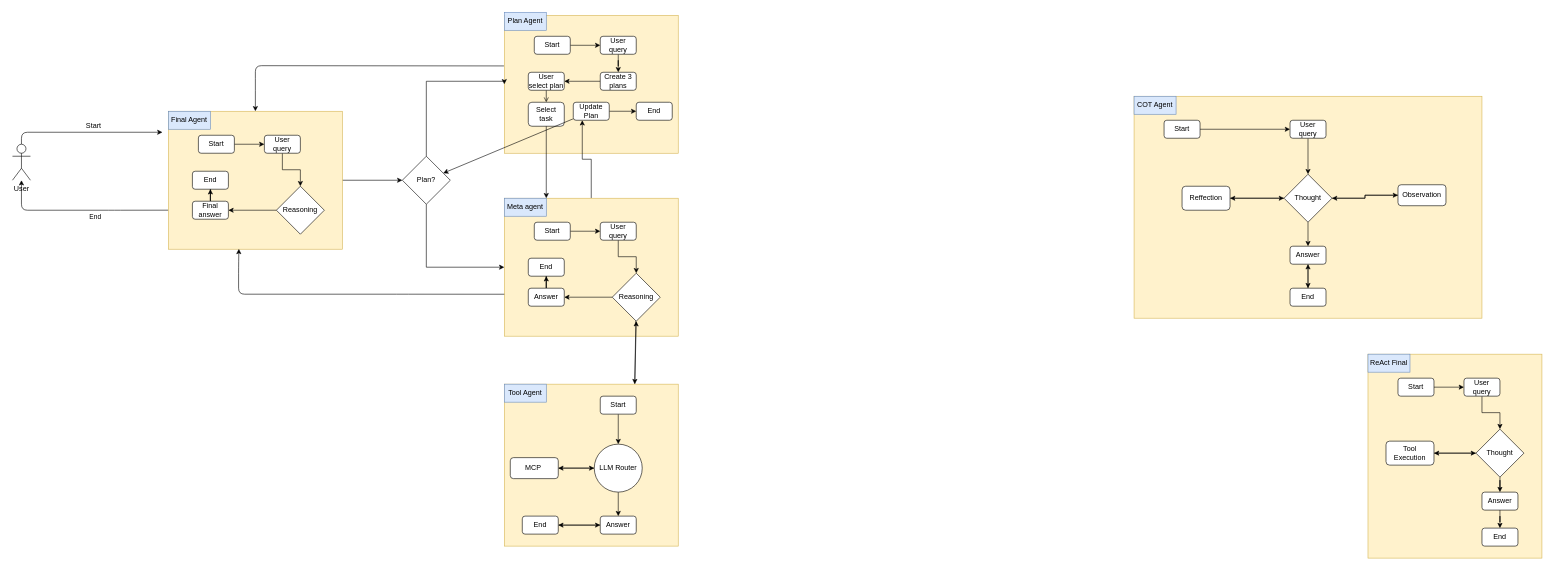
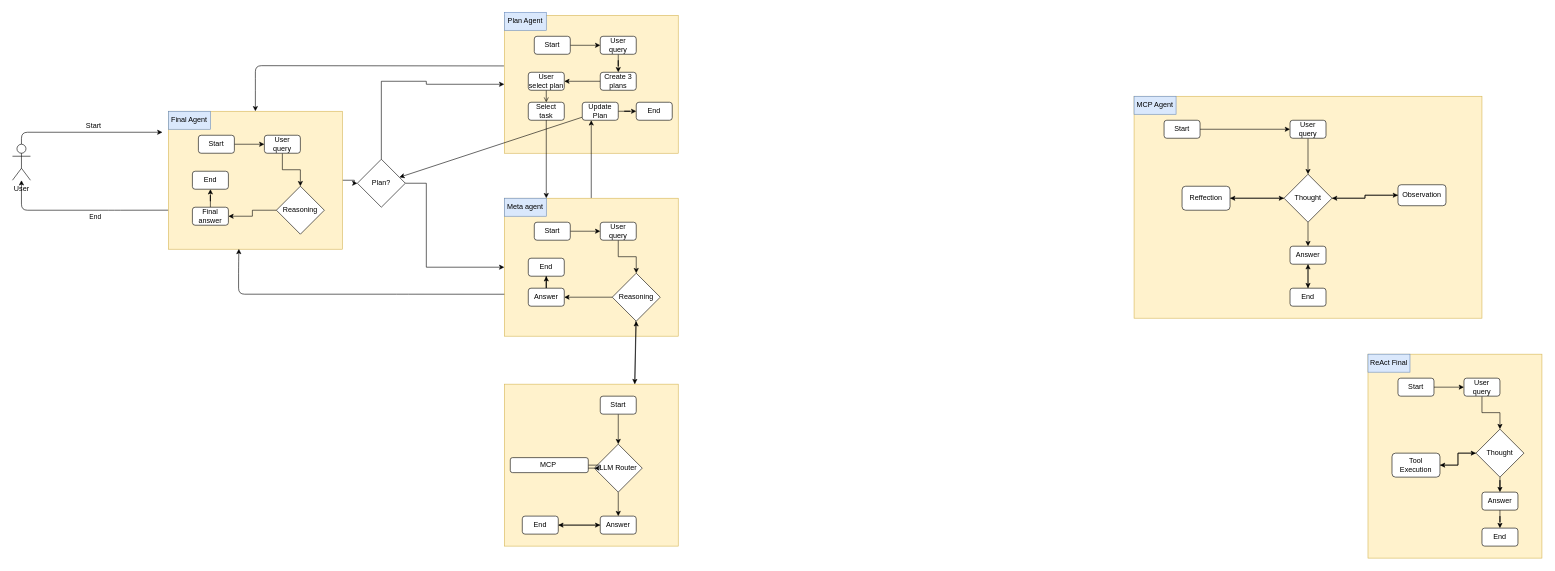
(1155, 105) -> (1155, 105)
(591, 111) -> (600, 111)
(546, 114) -> (546, 111)
(426, 180) -> (381, 183)
(210, 210) -> (210, 216)
(525, 393) -> none
(1410, 453) -> (1416, 465)
(534, 468) -> (549, 465)
(618, 468) -> (618, 468)
